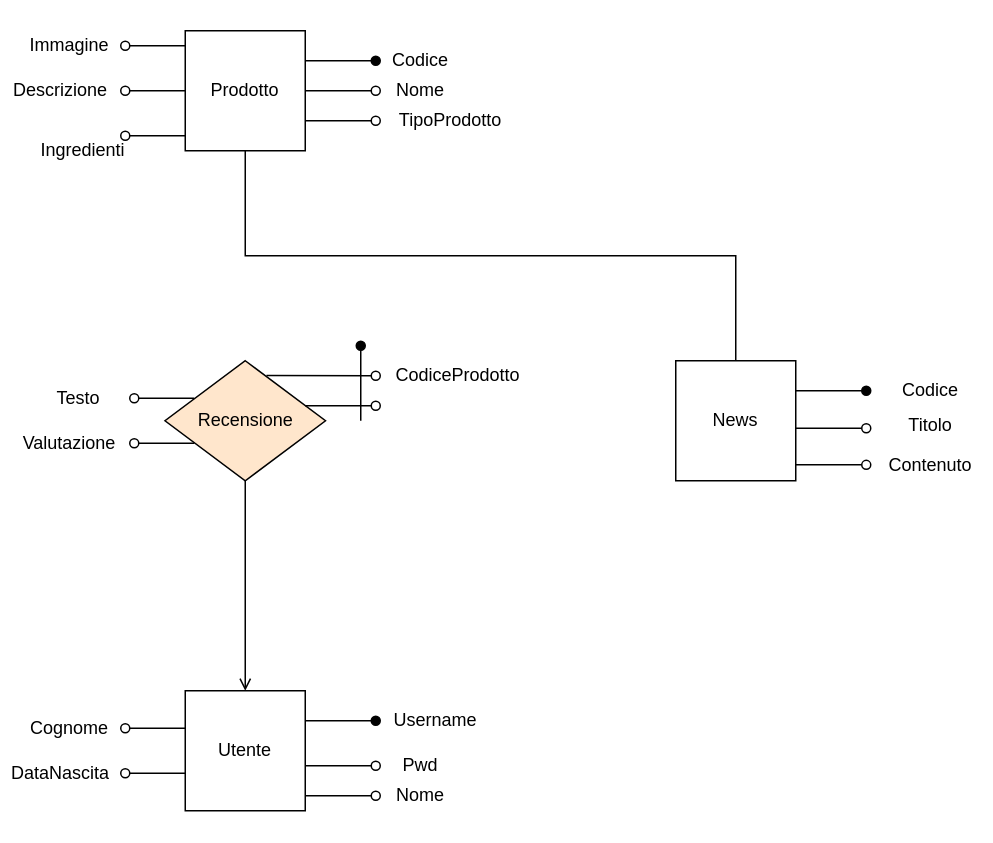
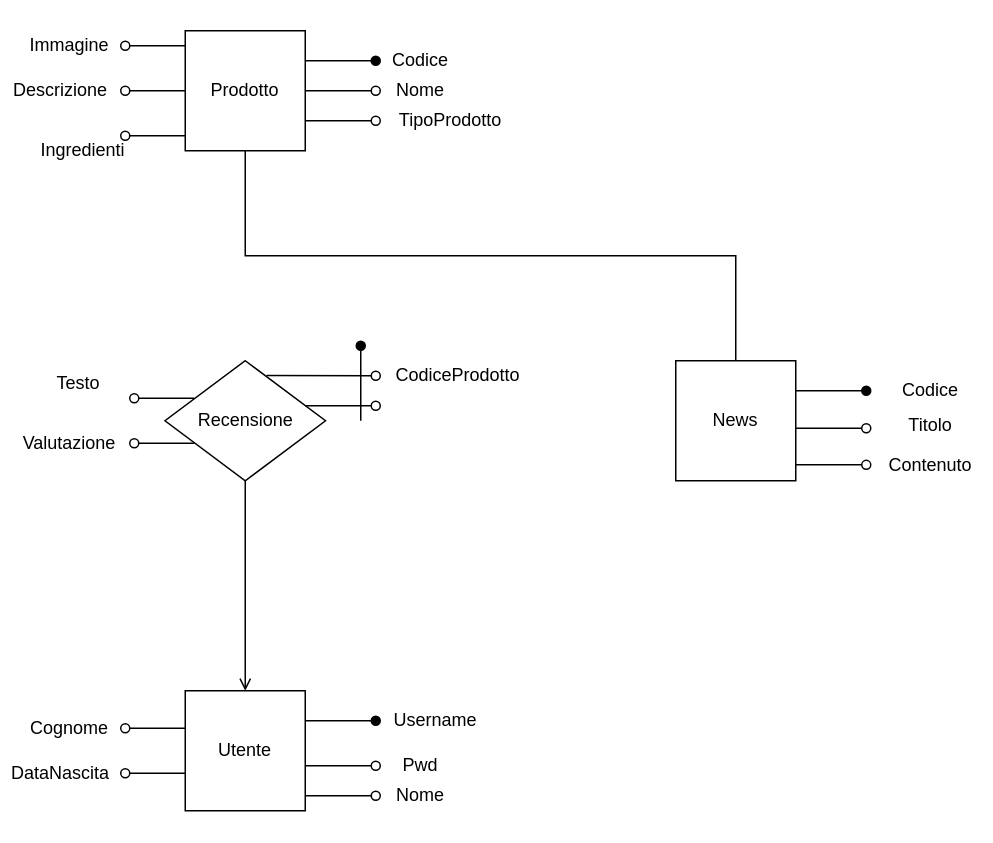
(79, 398) -> (79, 383)
(245, 421) -> (245, 421)
